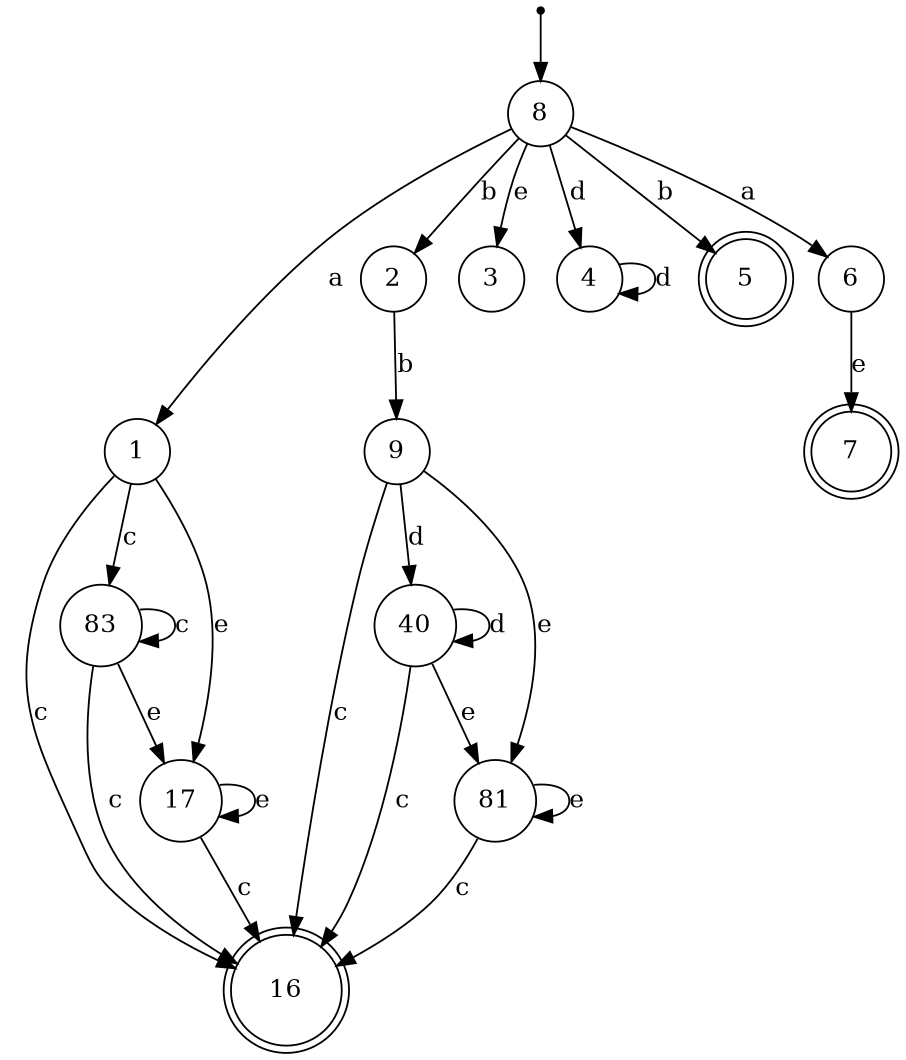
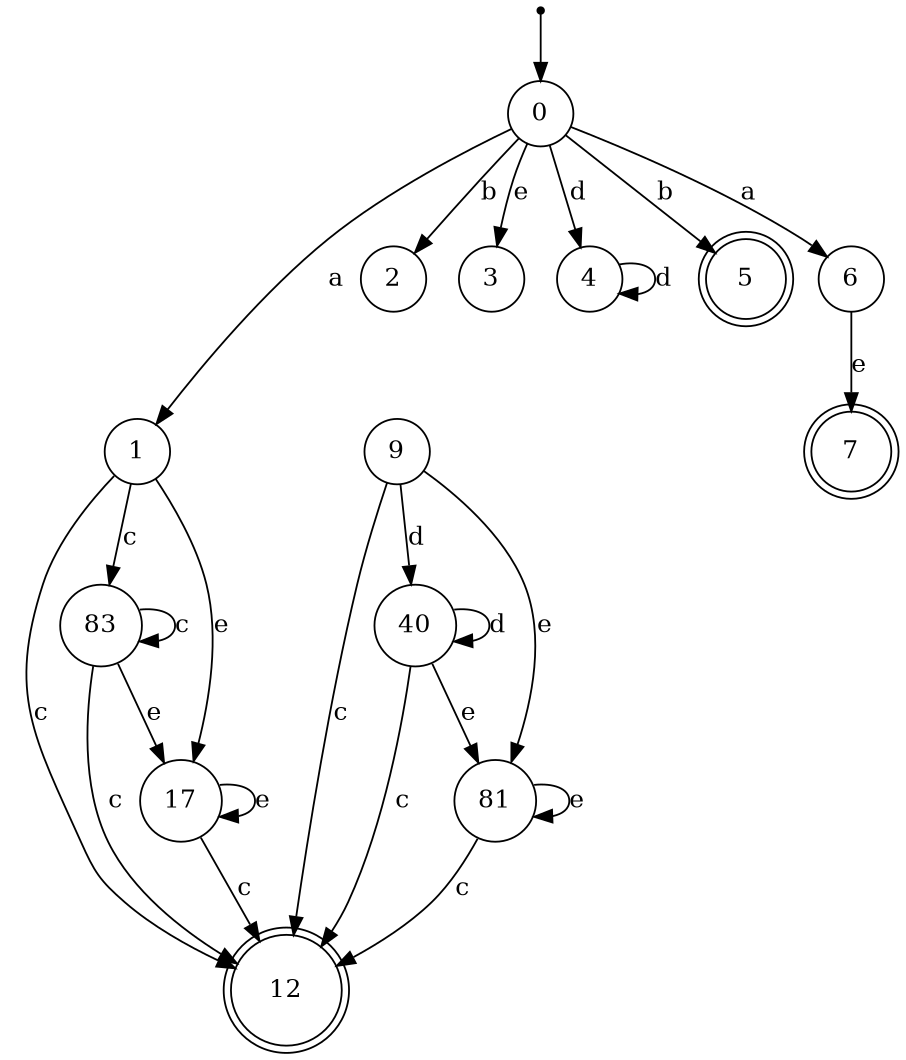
(541, 114) -> (541, 114)
(395, 356) -> none
(286, 990) -> (286, 990)
